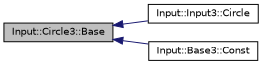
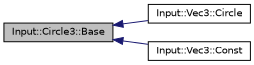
(203, 14) -> (199, 14)
(203, 51) -> (199, 51)
